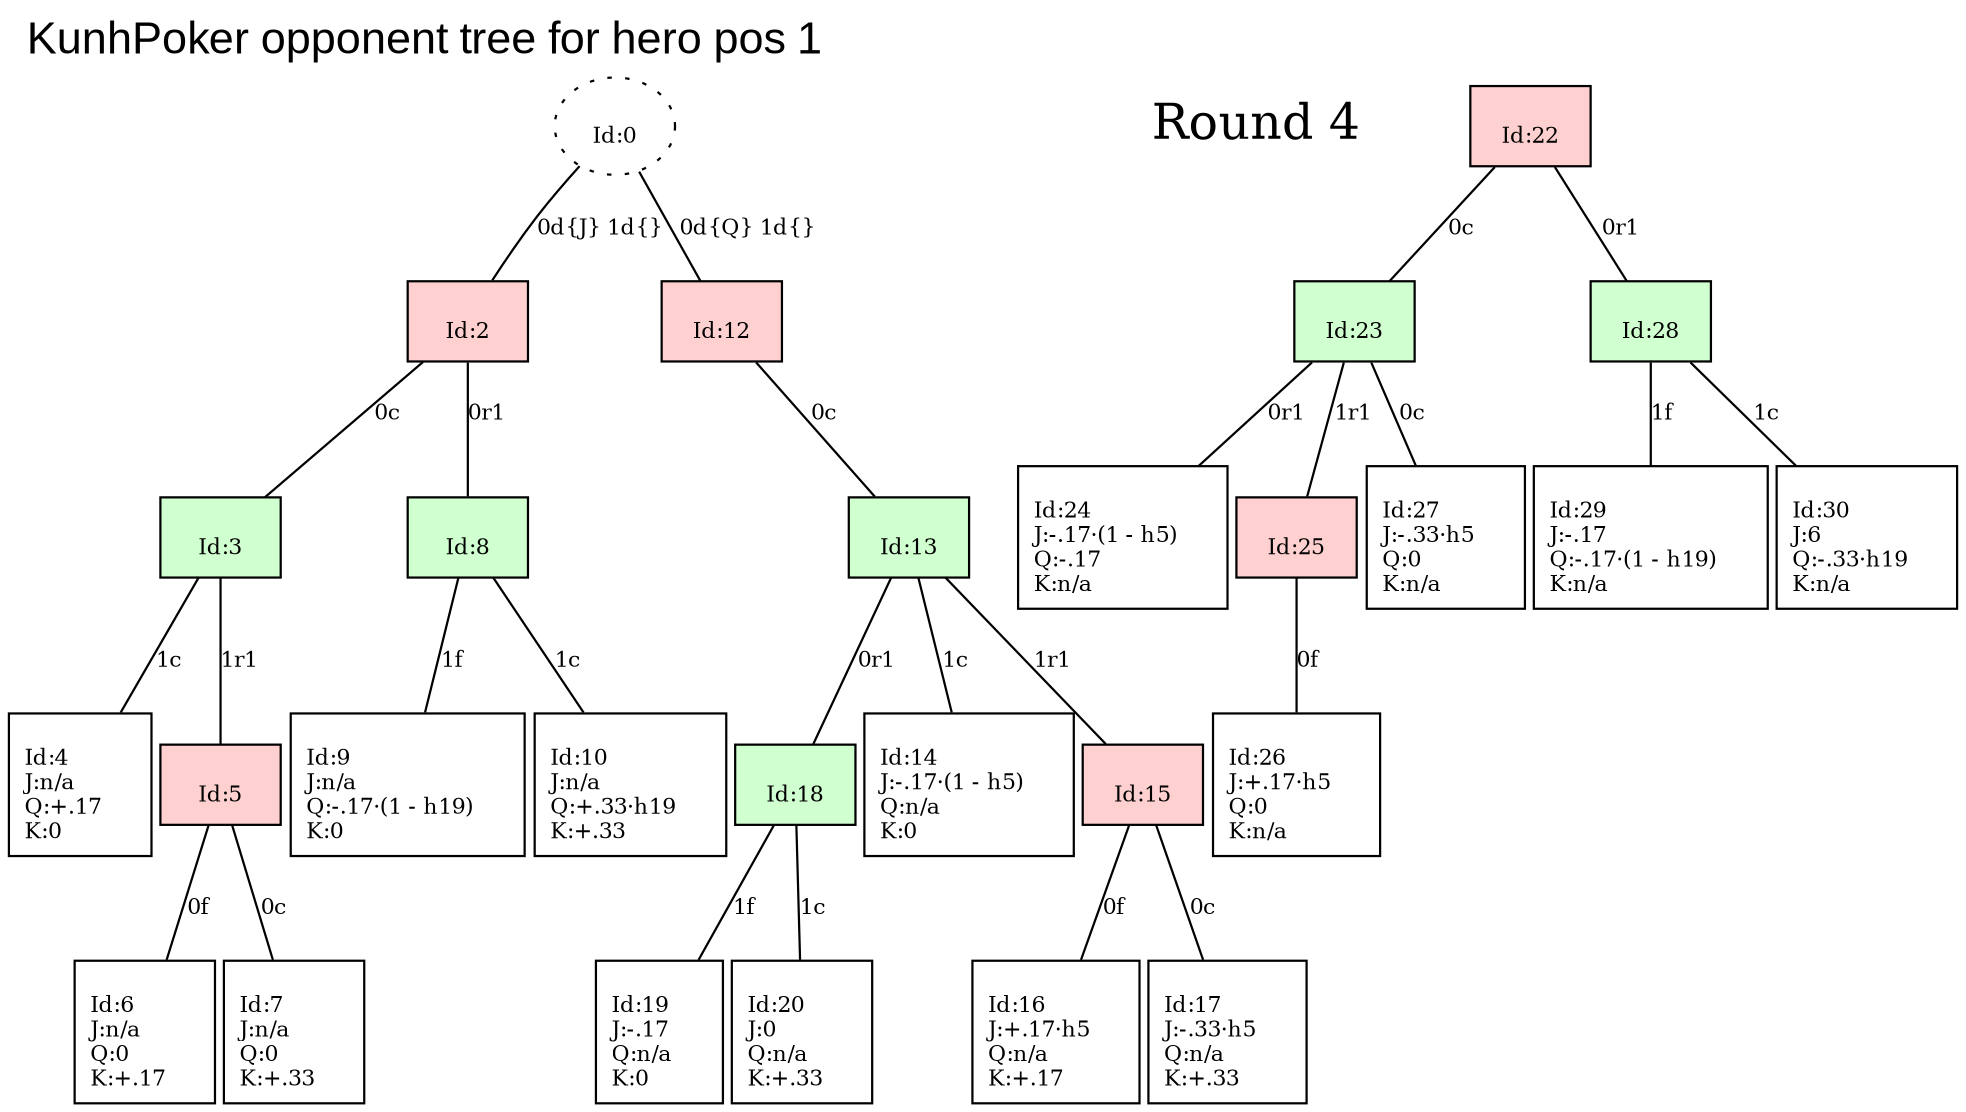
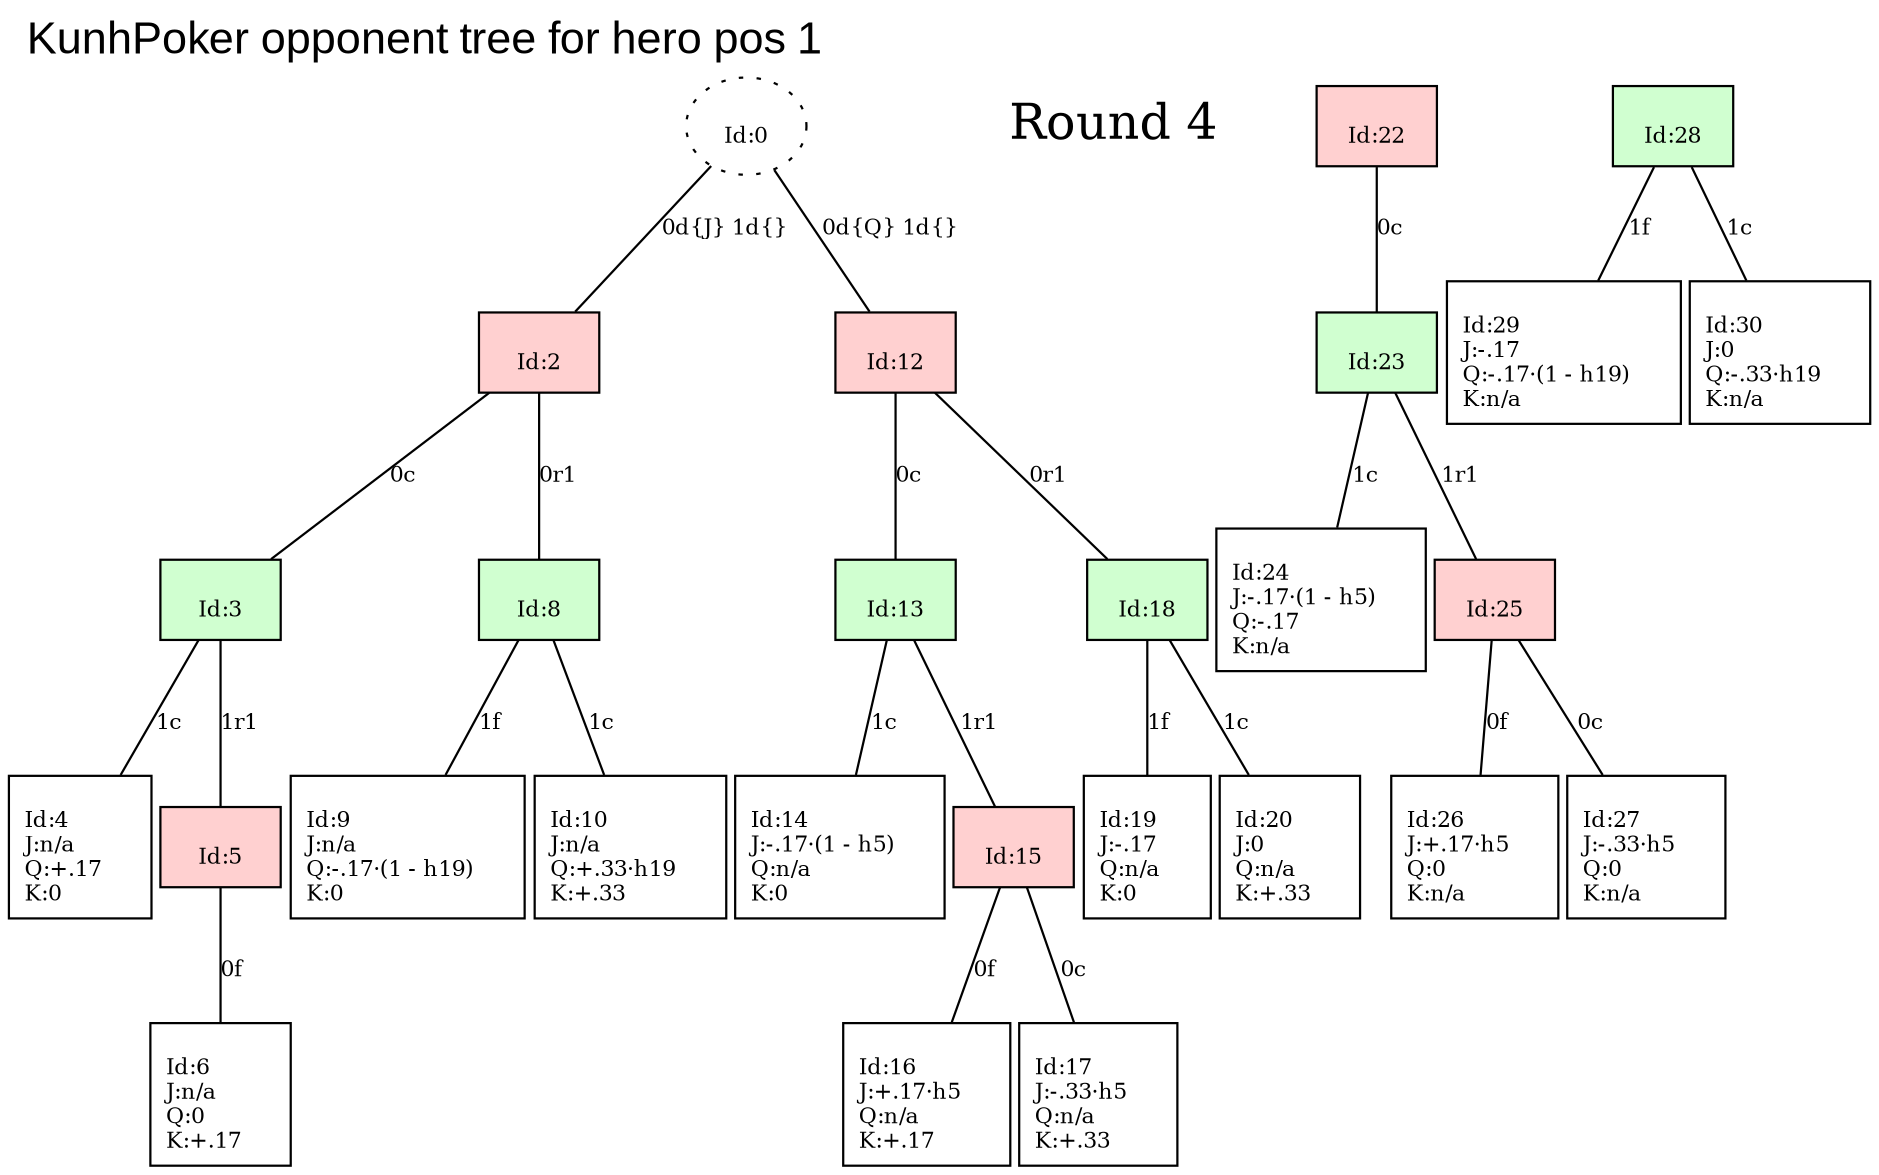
(1591, 224) -> none
(1287, 414) -> (1366, 476)
(1394, 414) -> (1561, 707)
(1823, 535) -> (1737, 350)
(852, 661) -> (1021, 476)
(294, 1032) -> none
